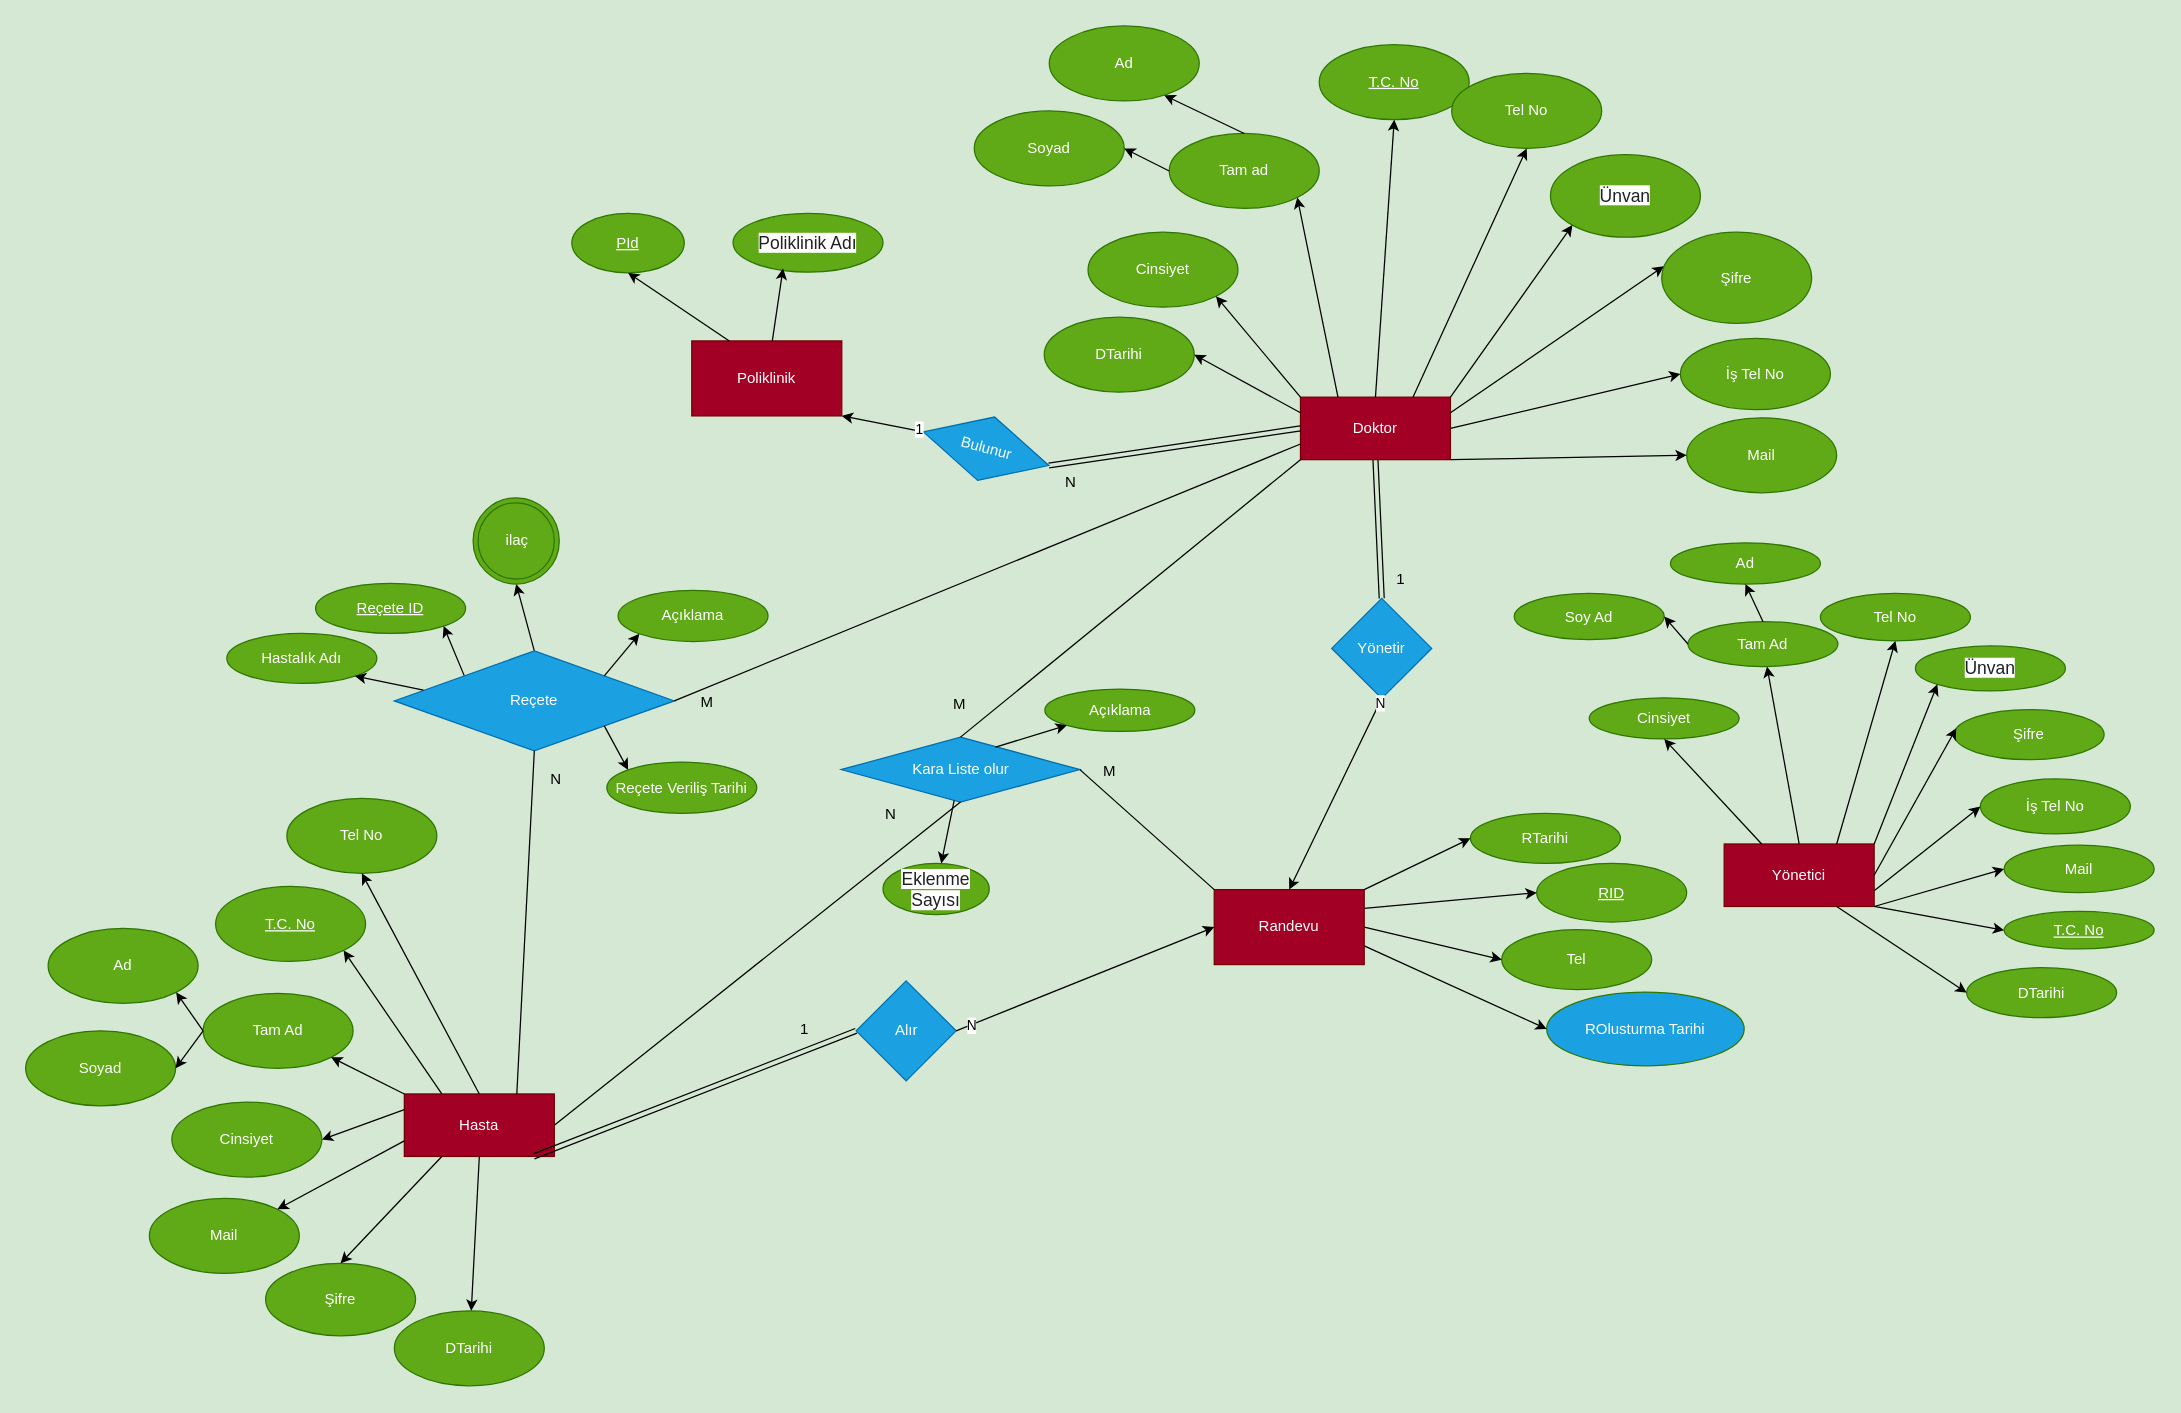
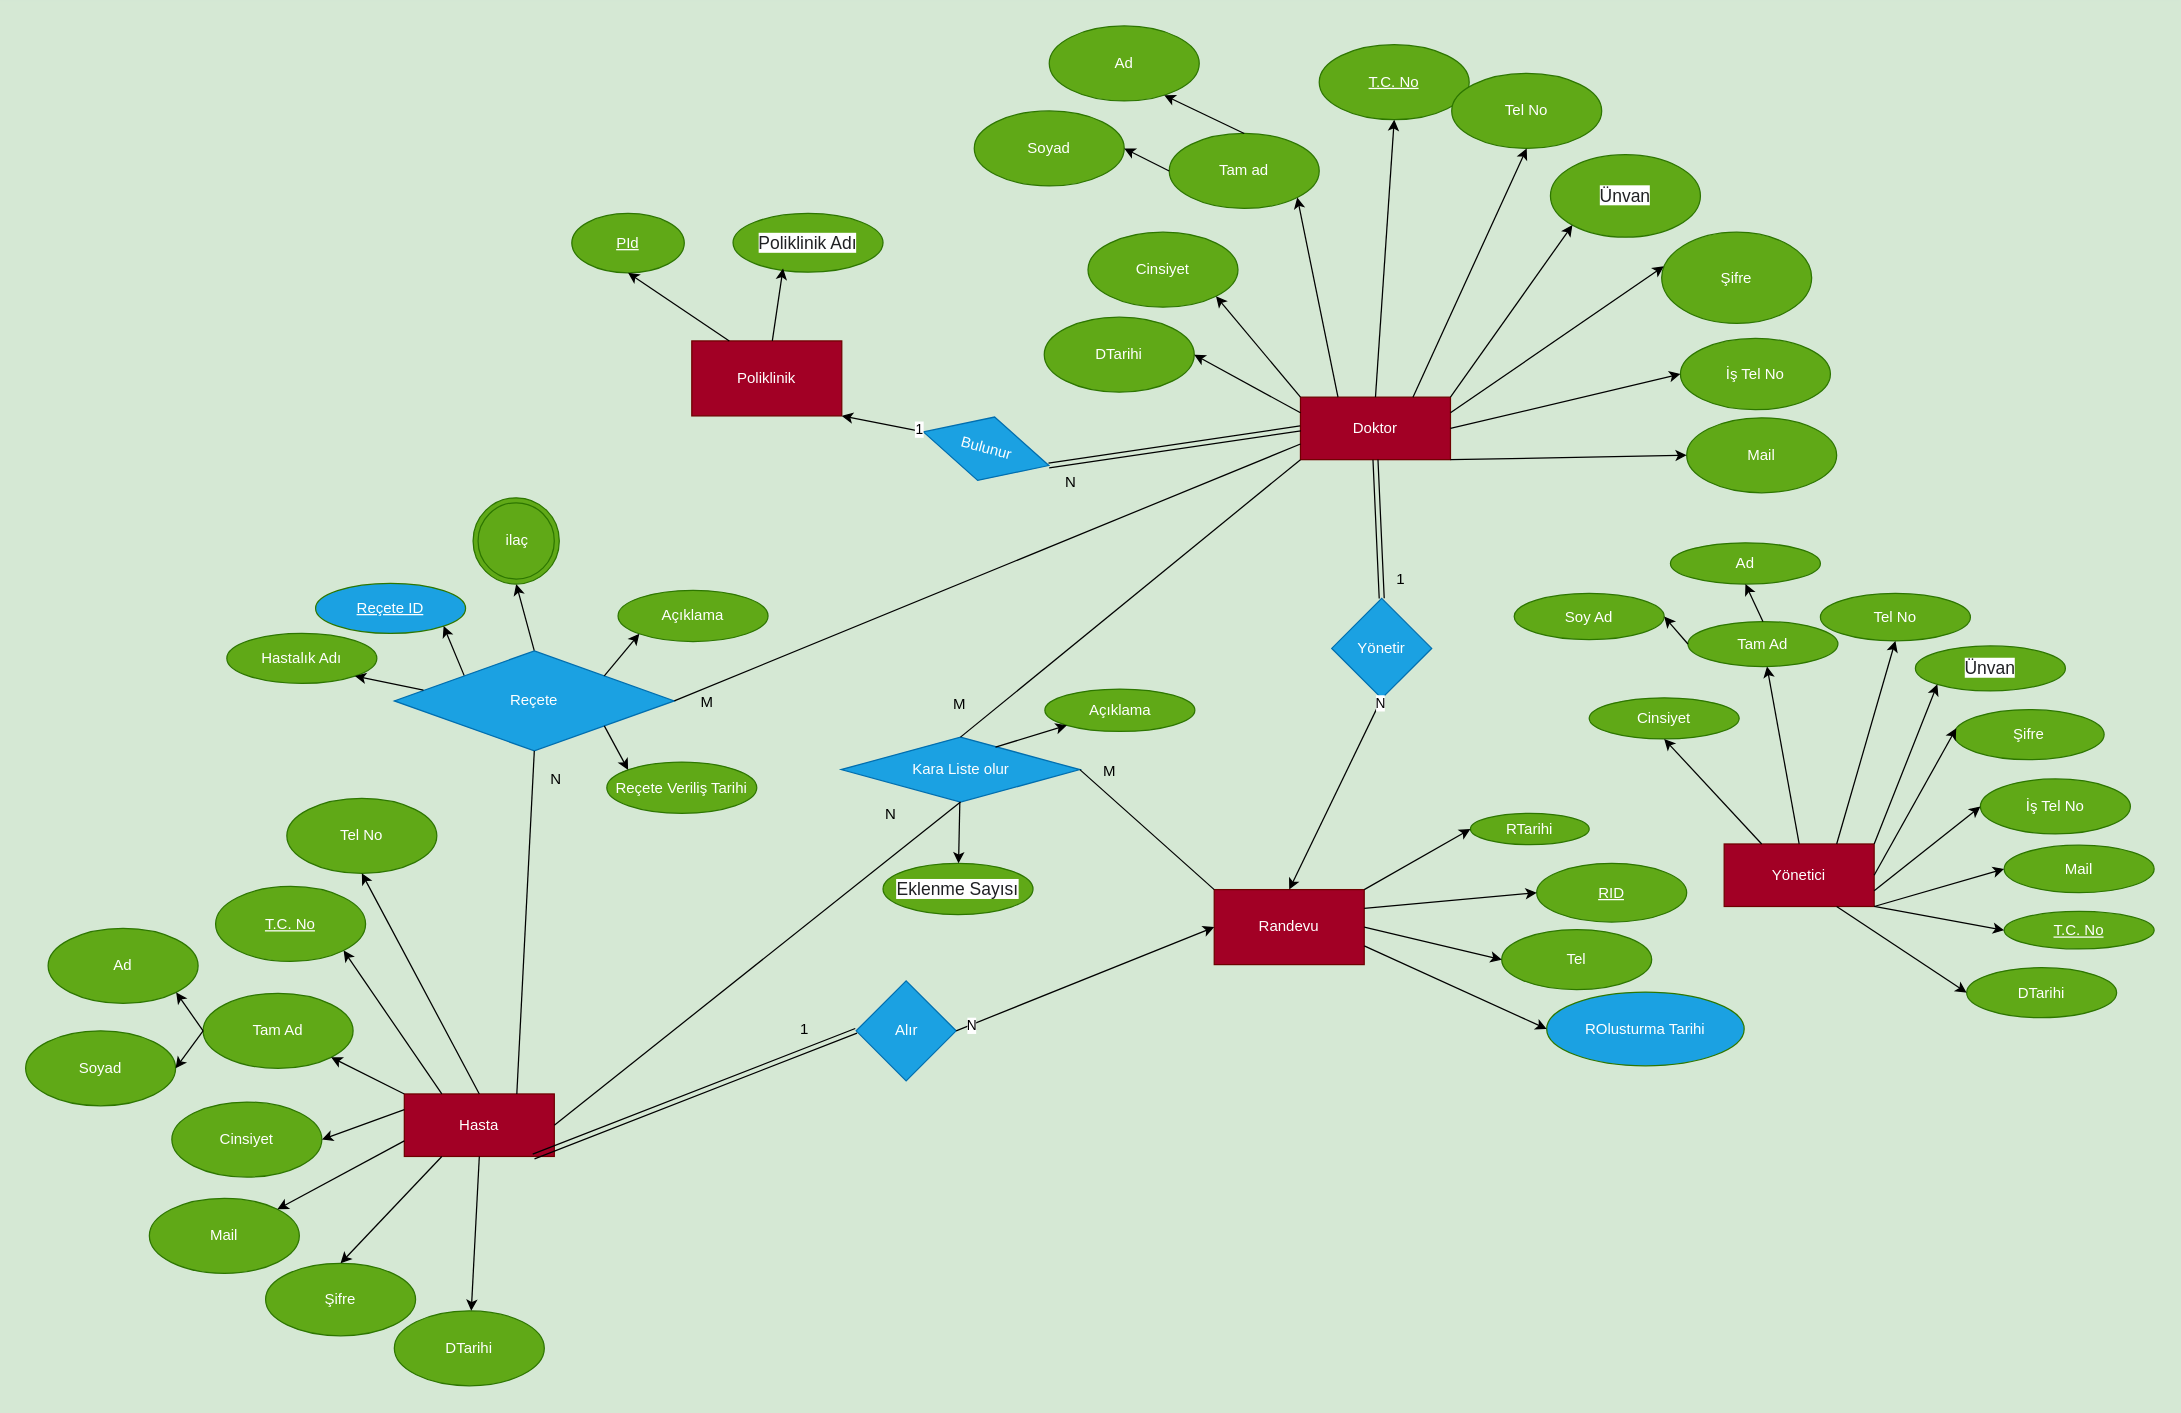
(391, 608) -> (391, 608)
(1546, 838) -> (1530, 829)
(936, 889) -> (958, 889)
